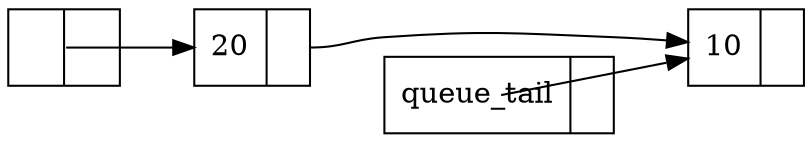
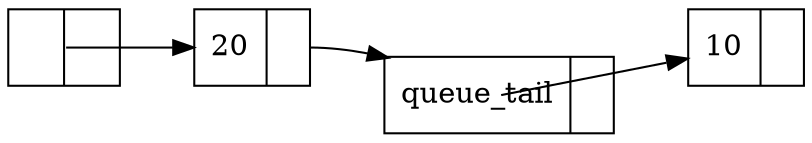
(488, 33) -> (339, 49)
